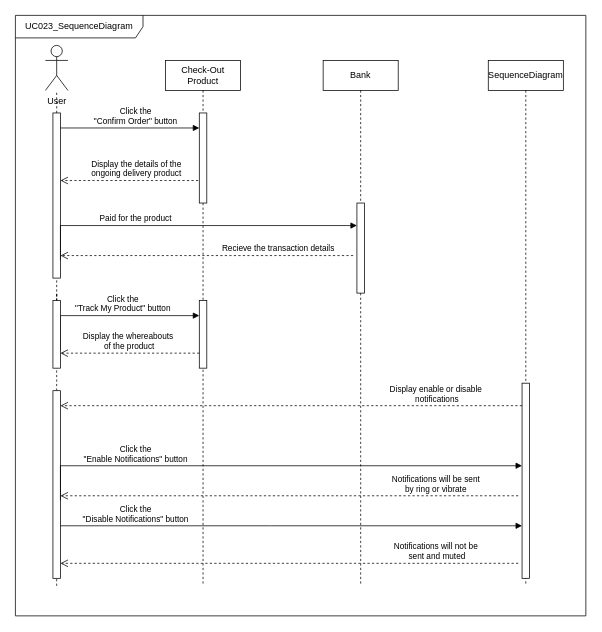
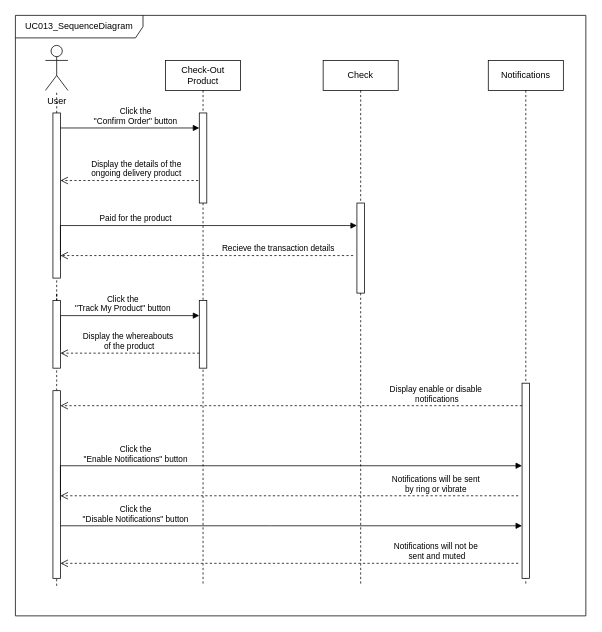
(79, 27) -> (79, 27)
(360, 75) -> (360, 75)
(525, 75) -> (525, 75)
